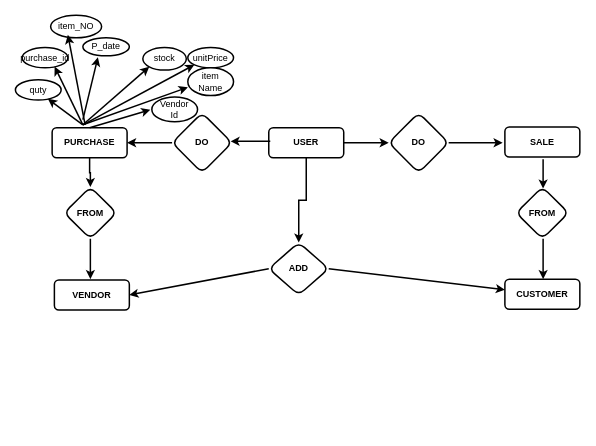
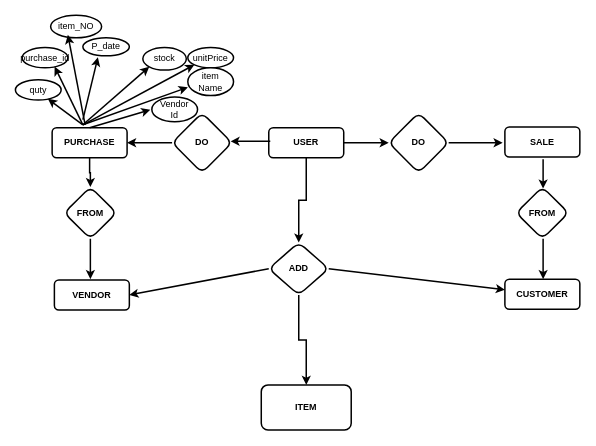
none -> (299, 340)
none -> (306, 408)
